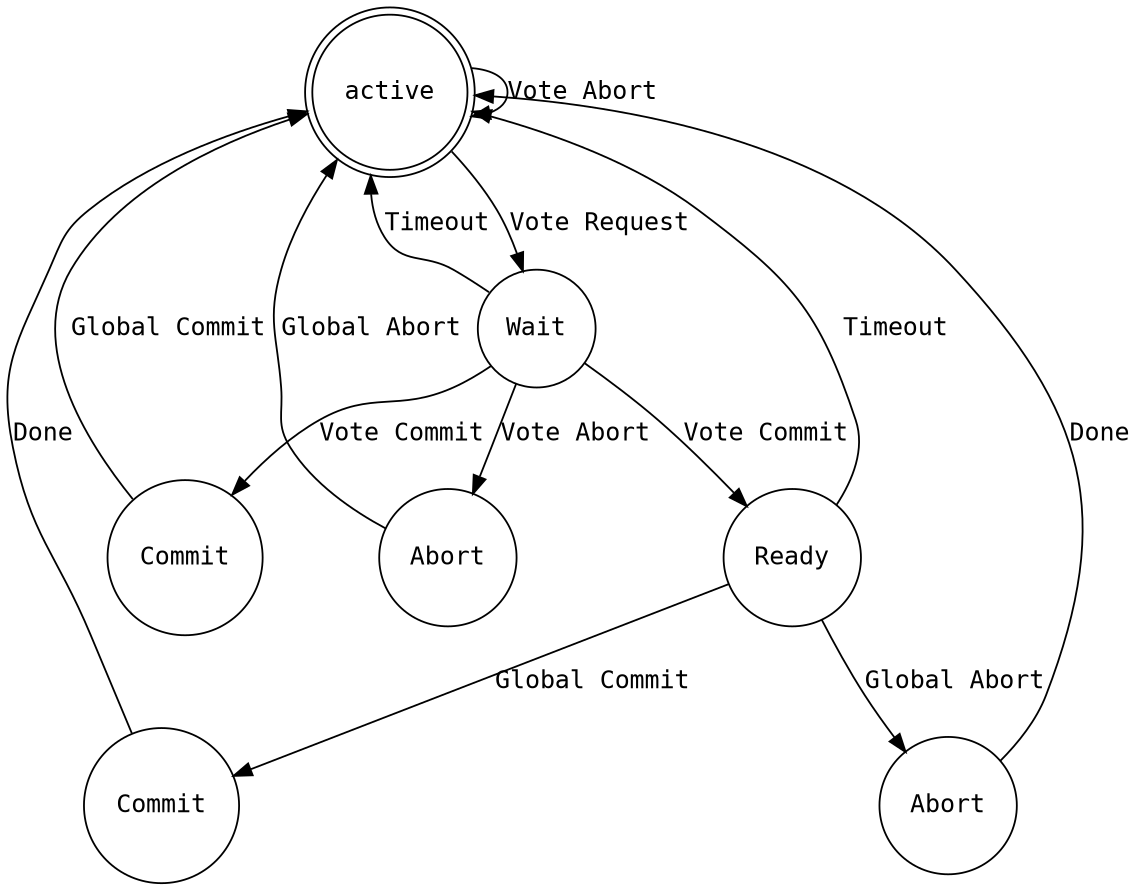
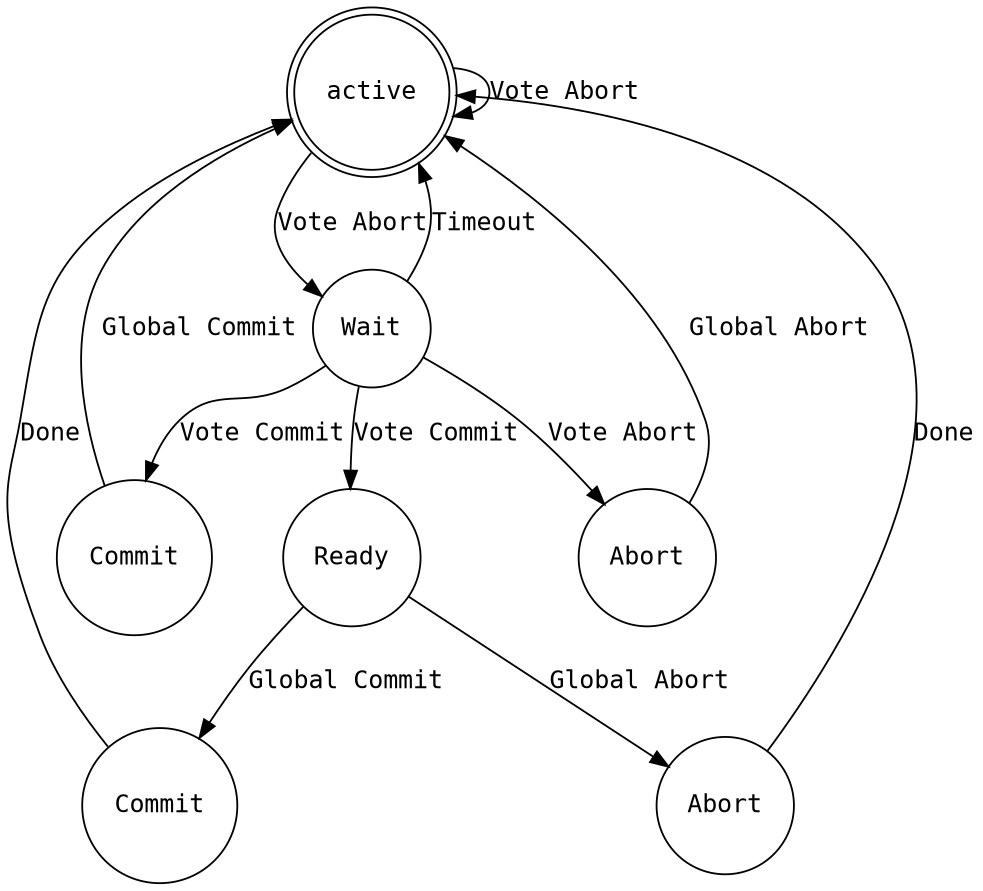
(600, 223) -> (353, 223)
(749, 250) -> none
